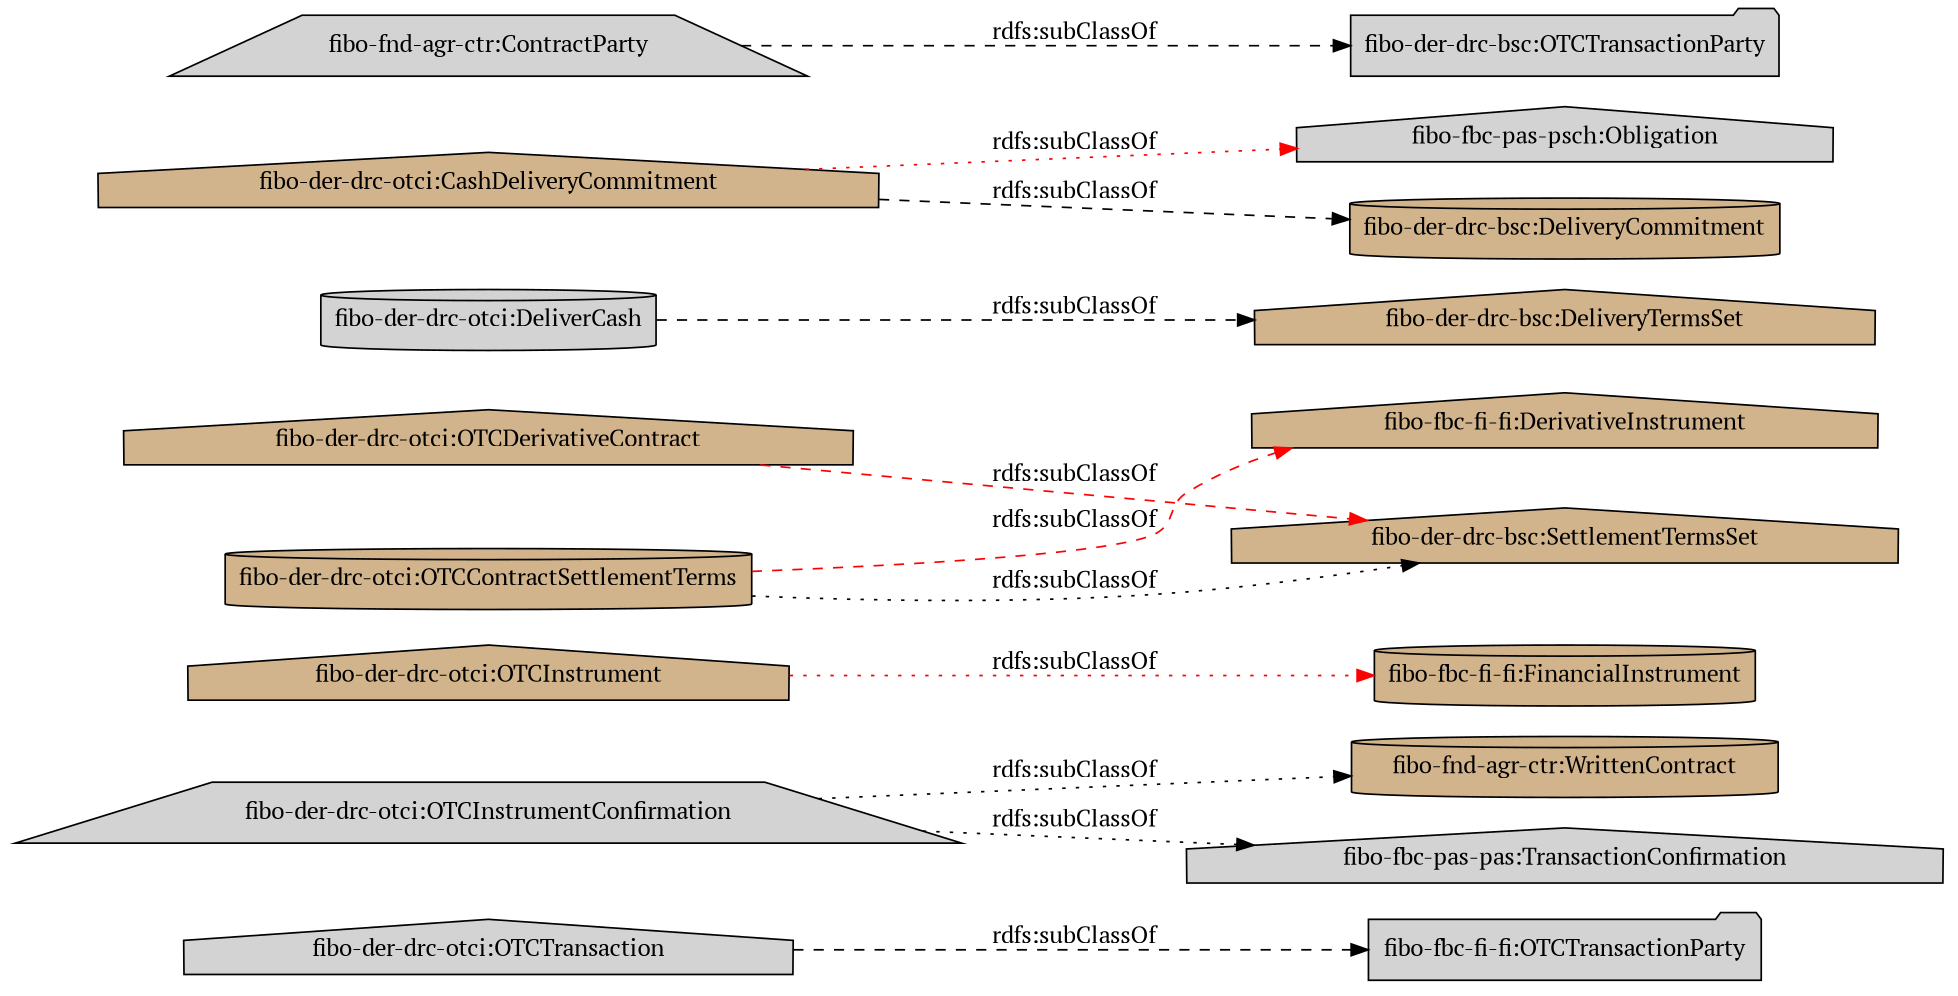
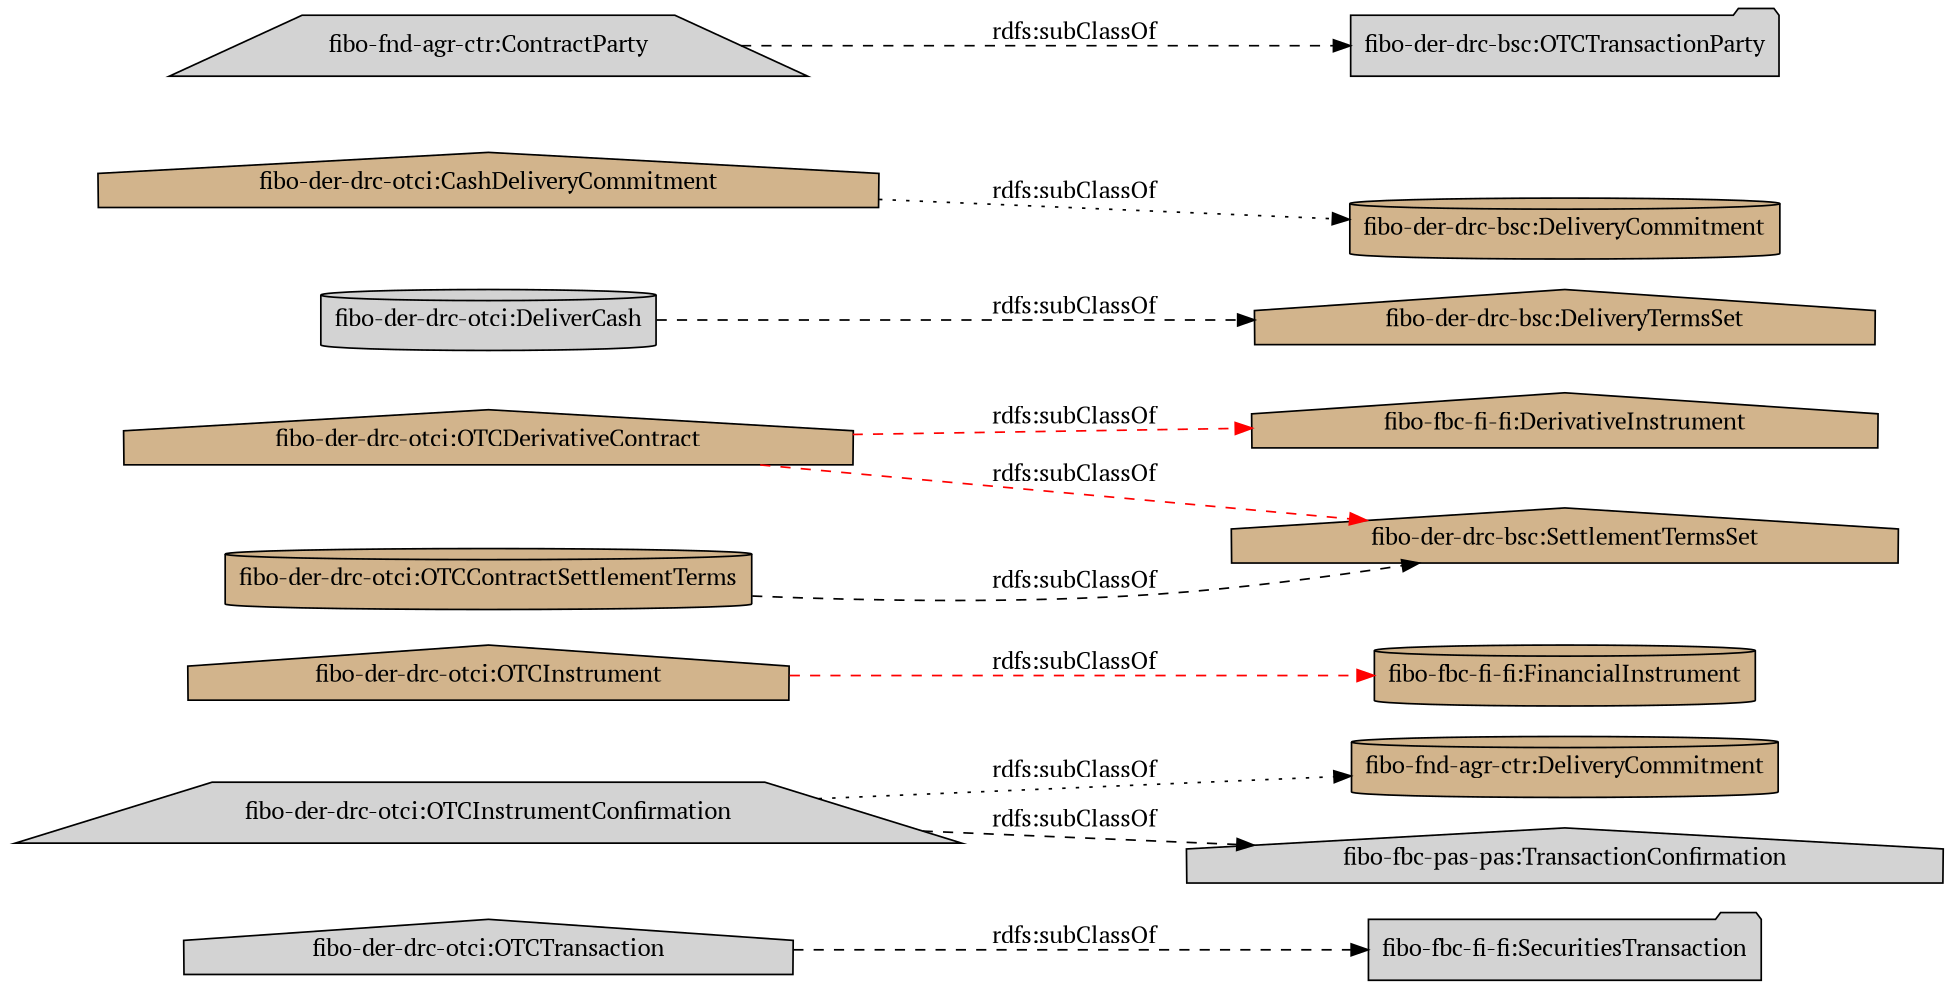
(1565, 137) -> none
(1105, 209) -> (1105, 209)
(1030, 555) -> (1044, 431)
(1078, 598) -> (1078, 598)
(1073, 676) -> (1073, 676)
(1565, 767) -> (1565, 767)
(1080, 838) -> (1080, 838)
(1565, 950) -> (1565, 950)
